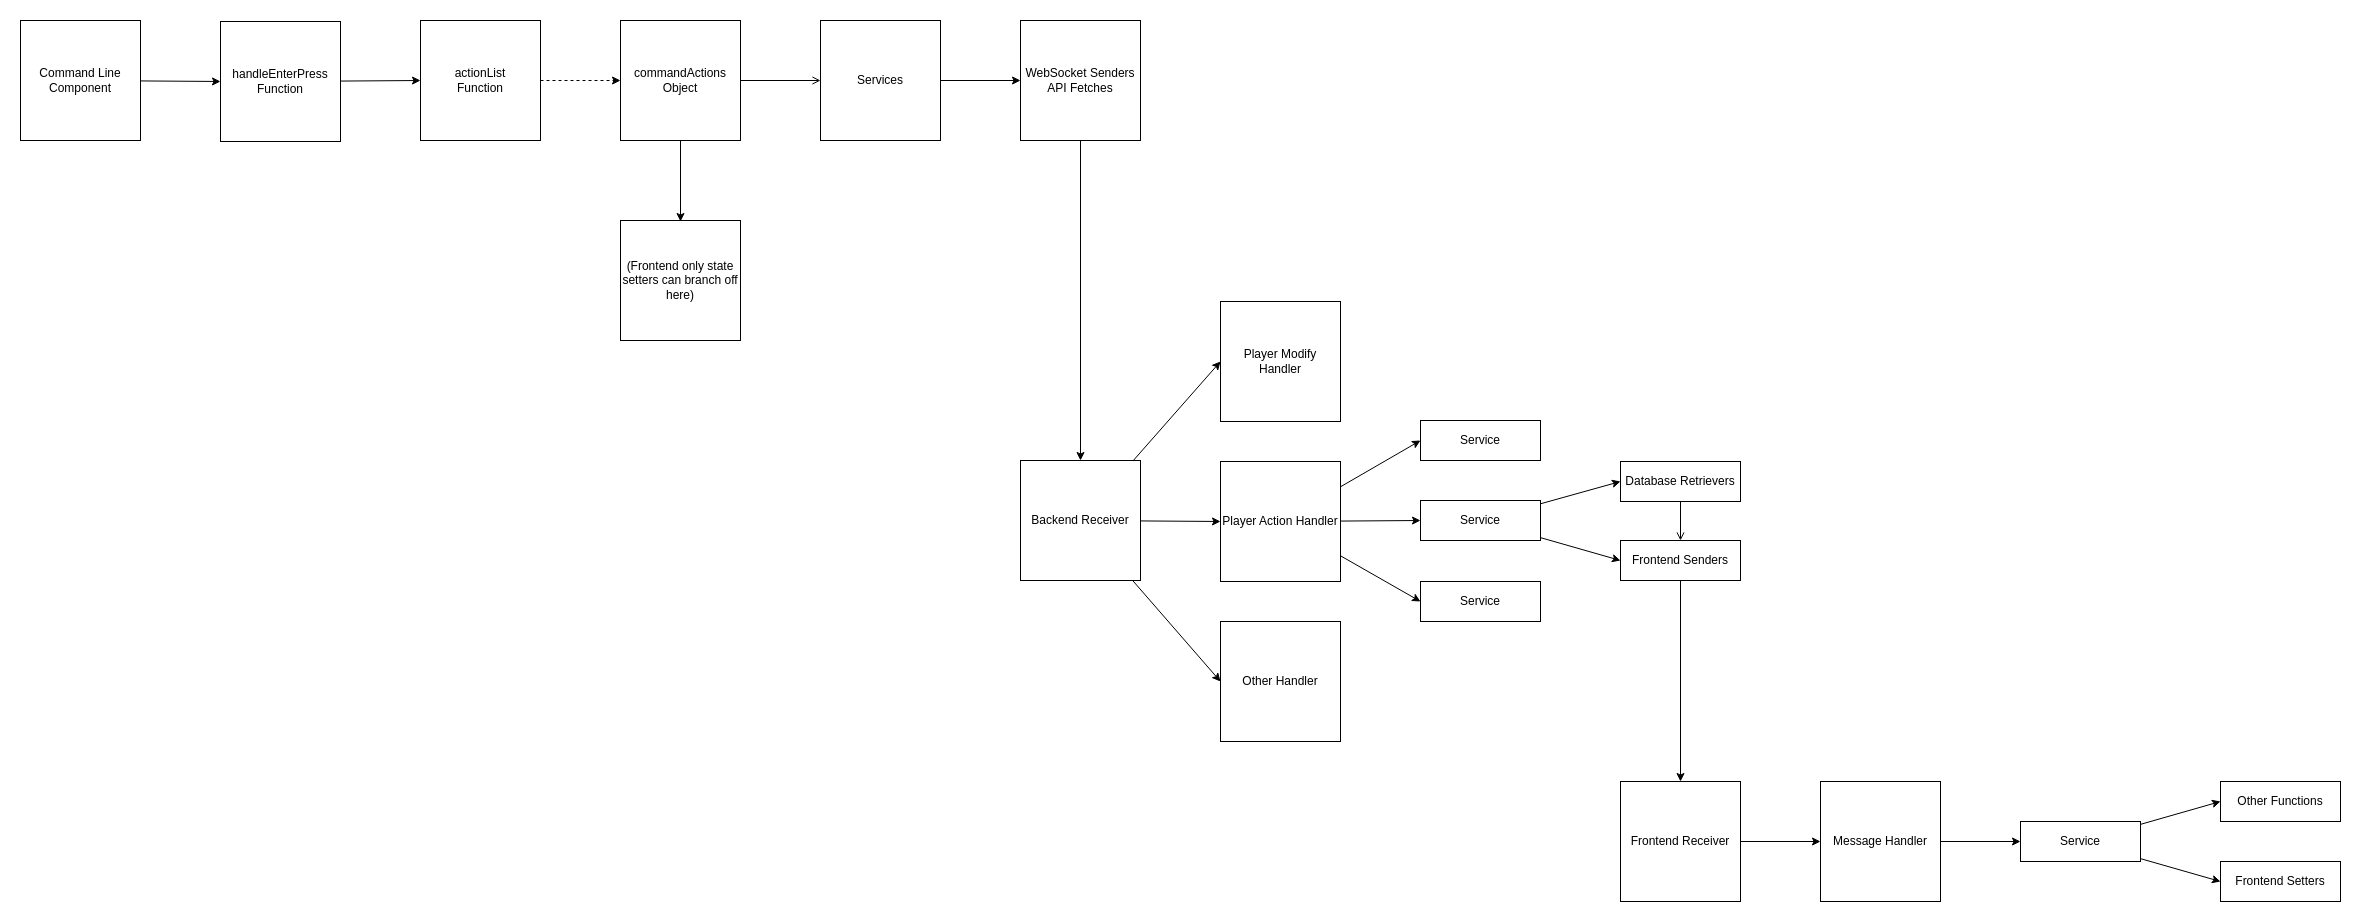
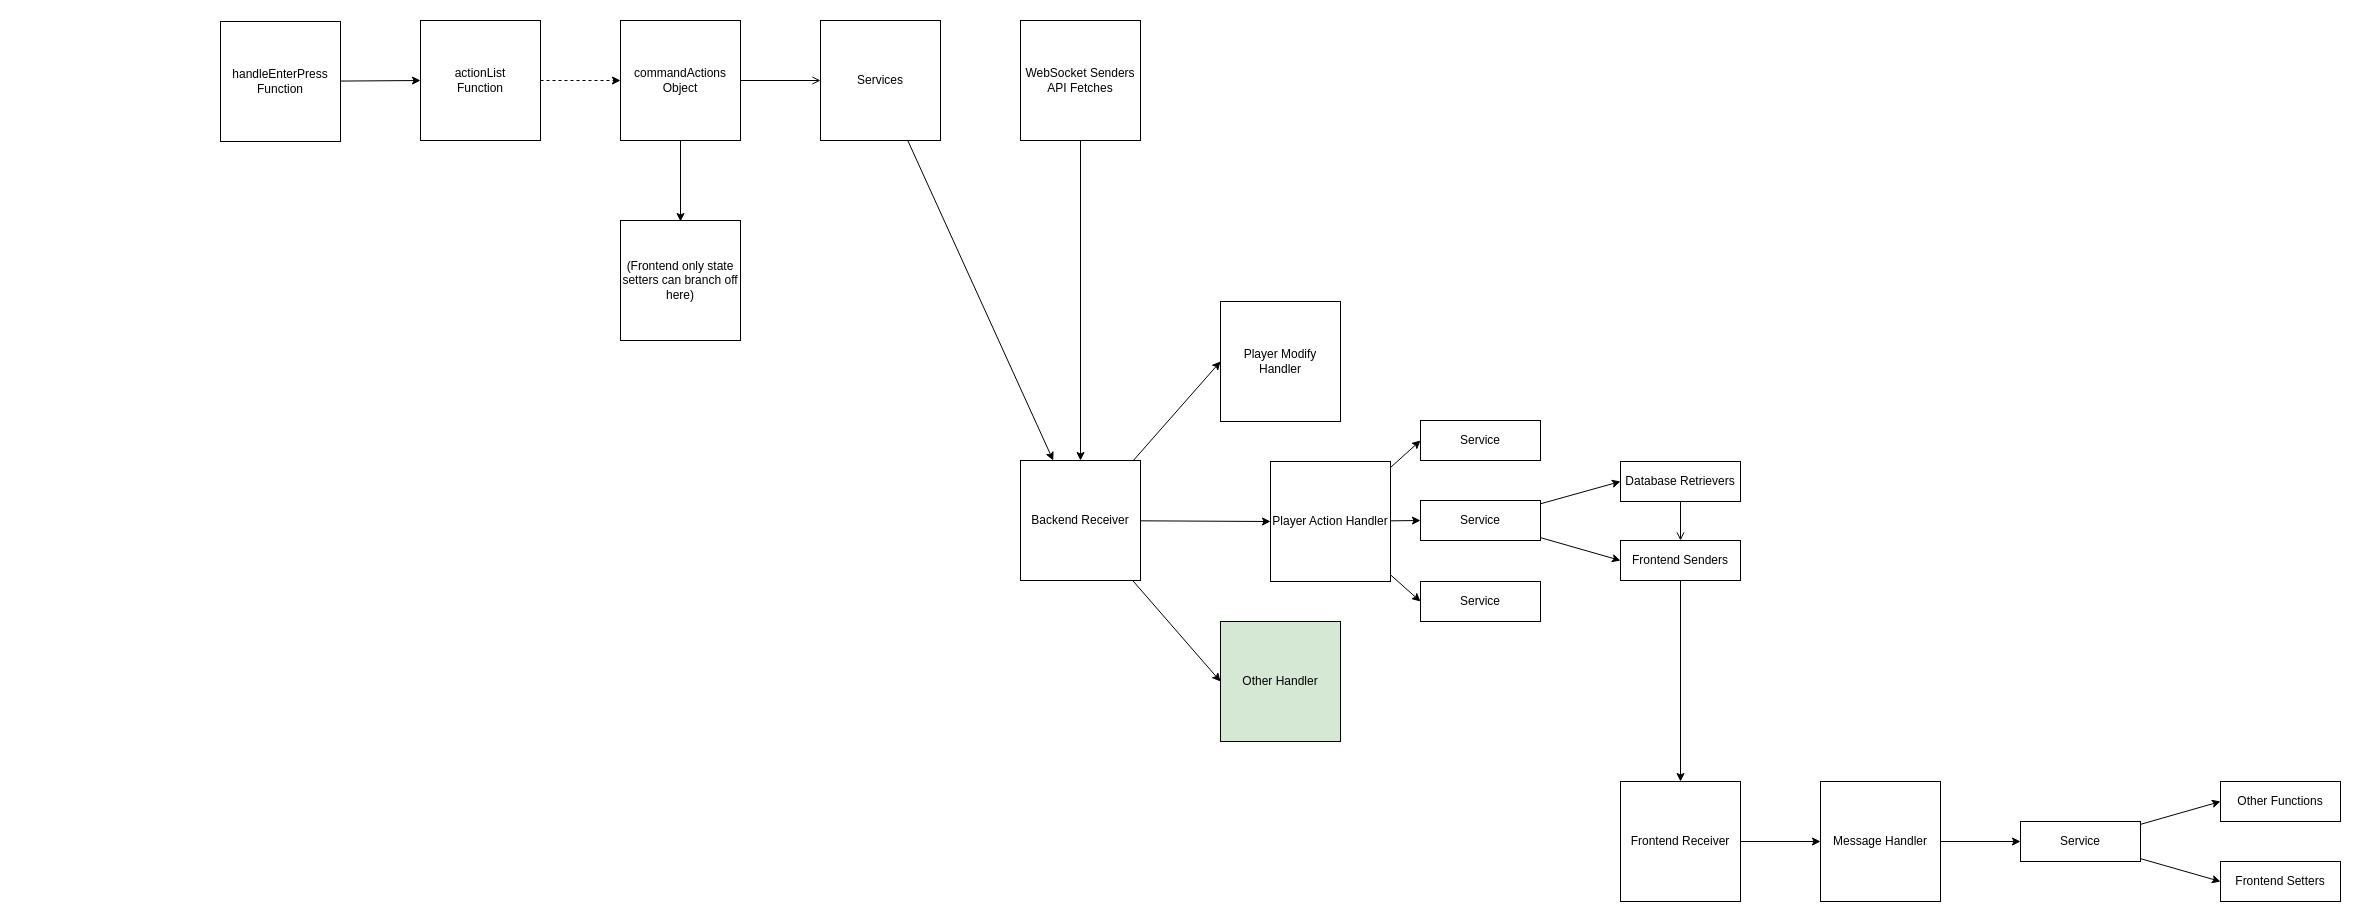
(81, 81) -> none
(177, 81) -> none
(977, 81) -> (979, 297)
(1281, 522) -> (1331, 522)
(1281, 682) -> (1281, 682)
